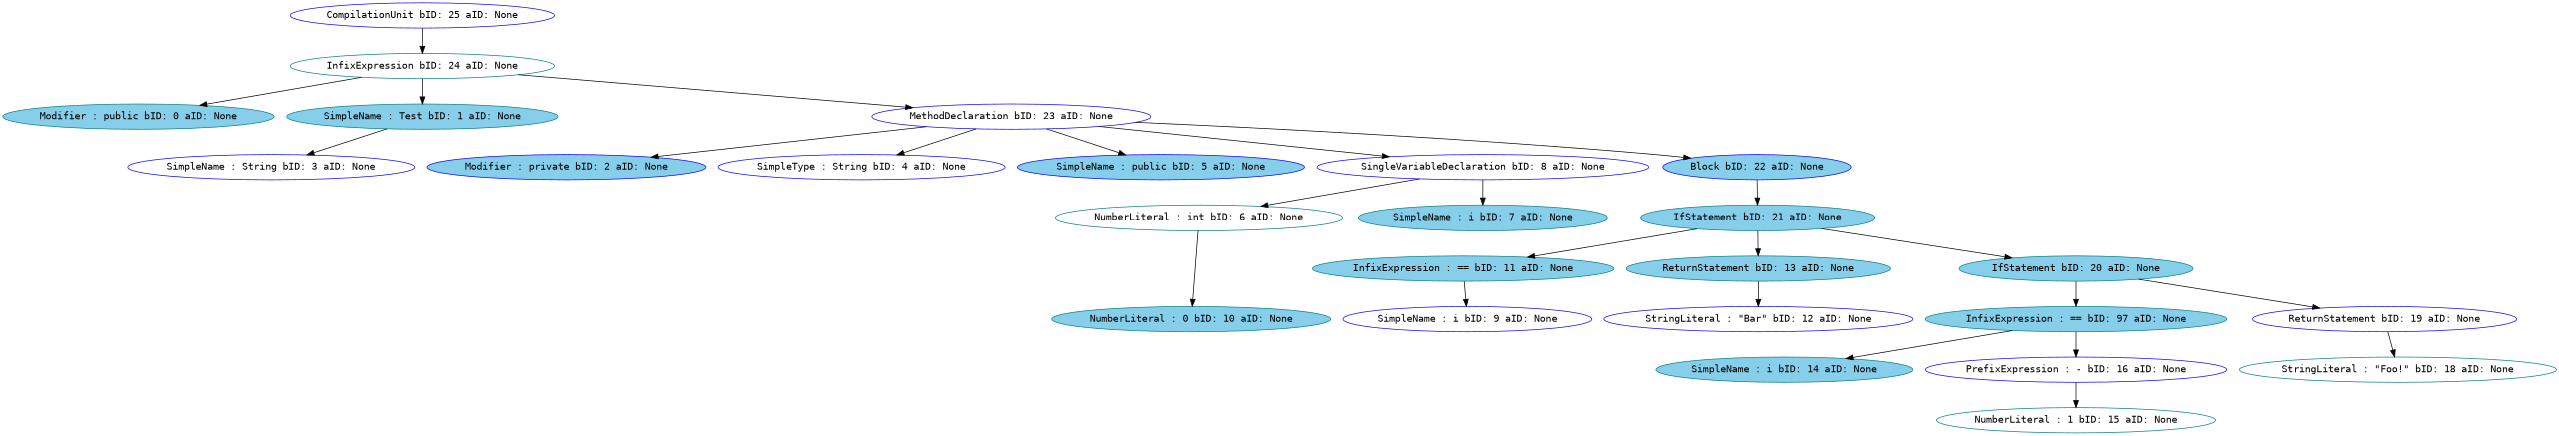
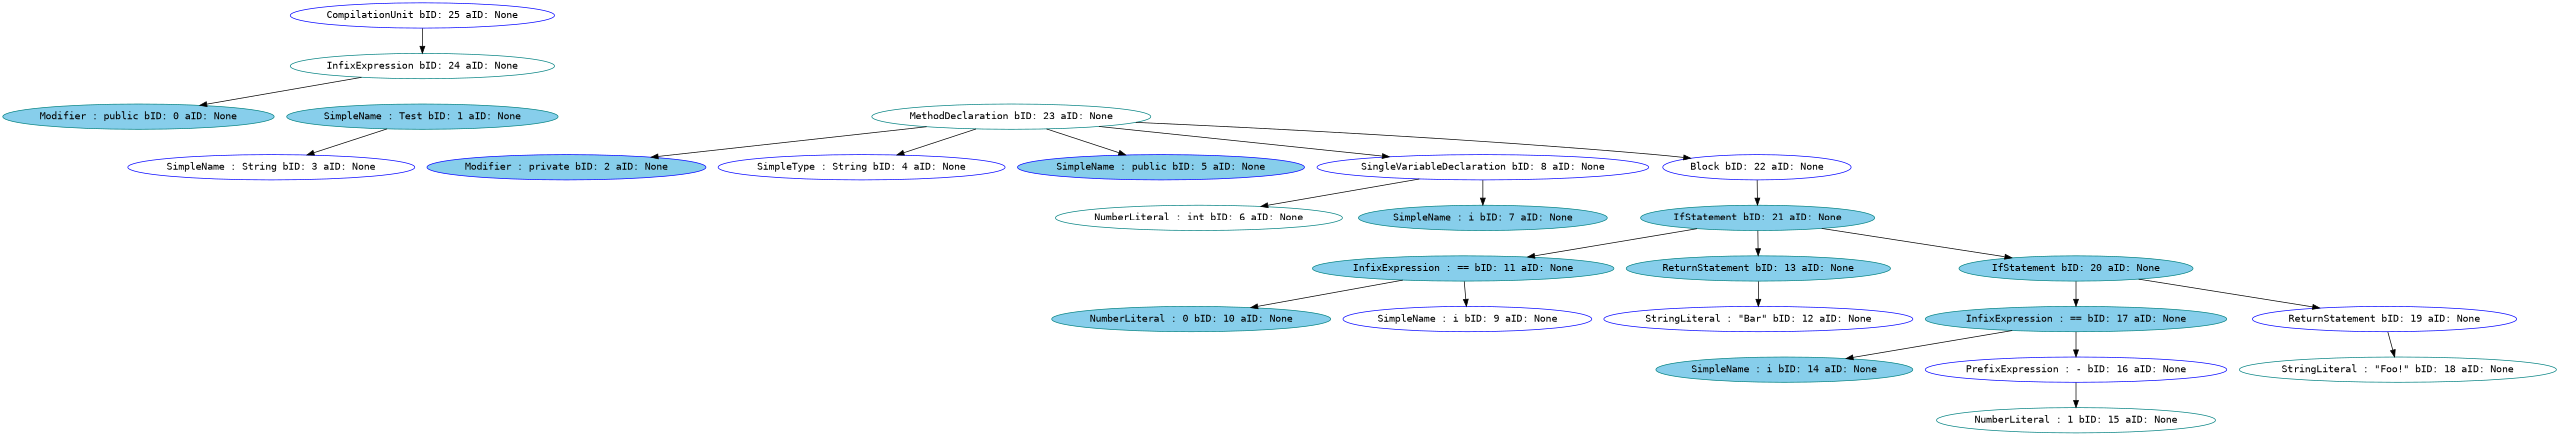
(422, 88) -> none
(712, 91) -> none
(1011, 117) -> (1011, 117)
(1757, 167) -> (1757, 167)
(1195, 265) -> (1330, 293)
(2076, 319) -> (2076, 319)
